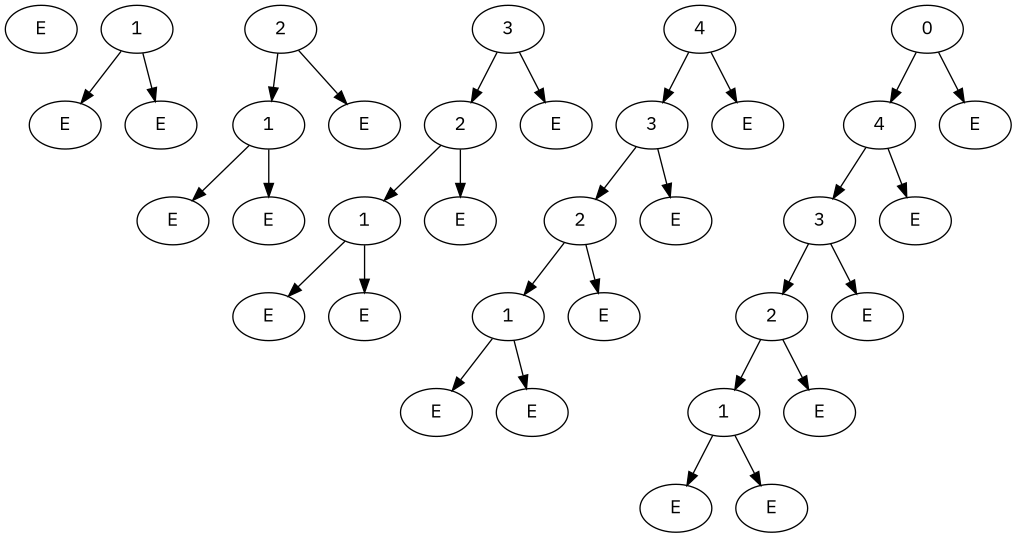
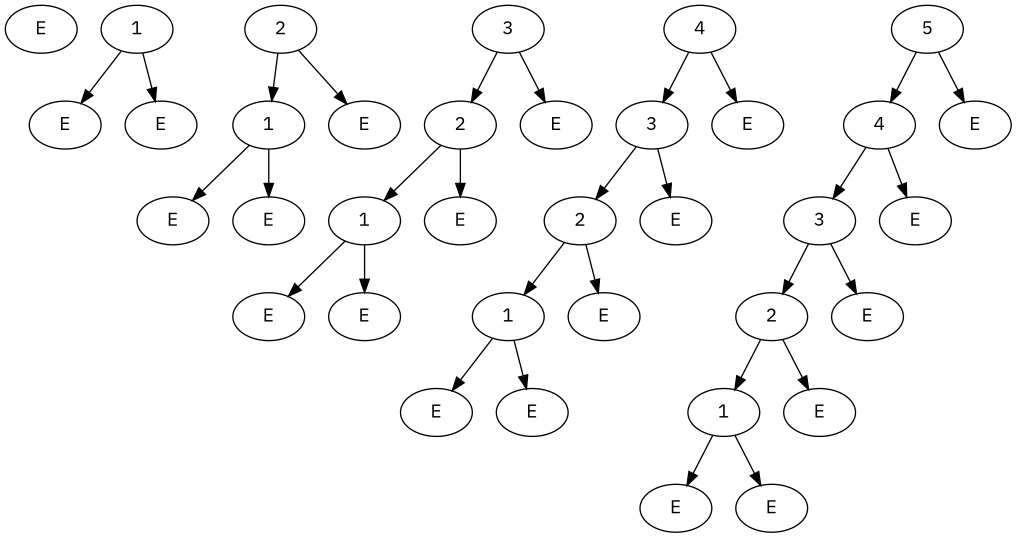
(927, 29) -> (927, 29)
